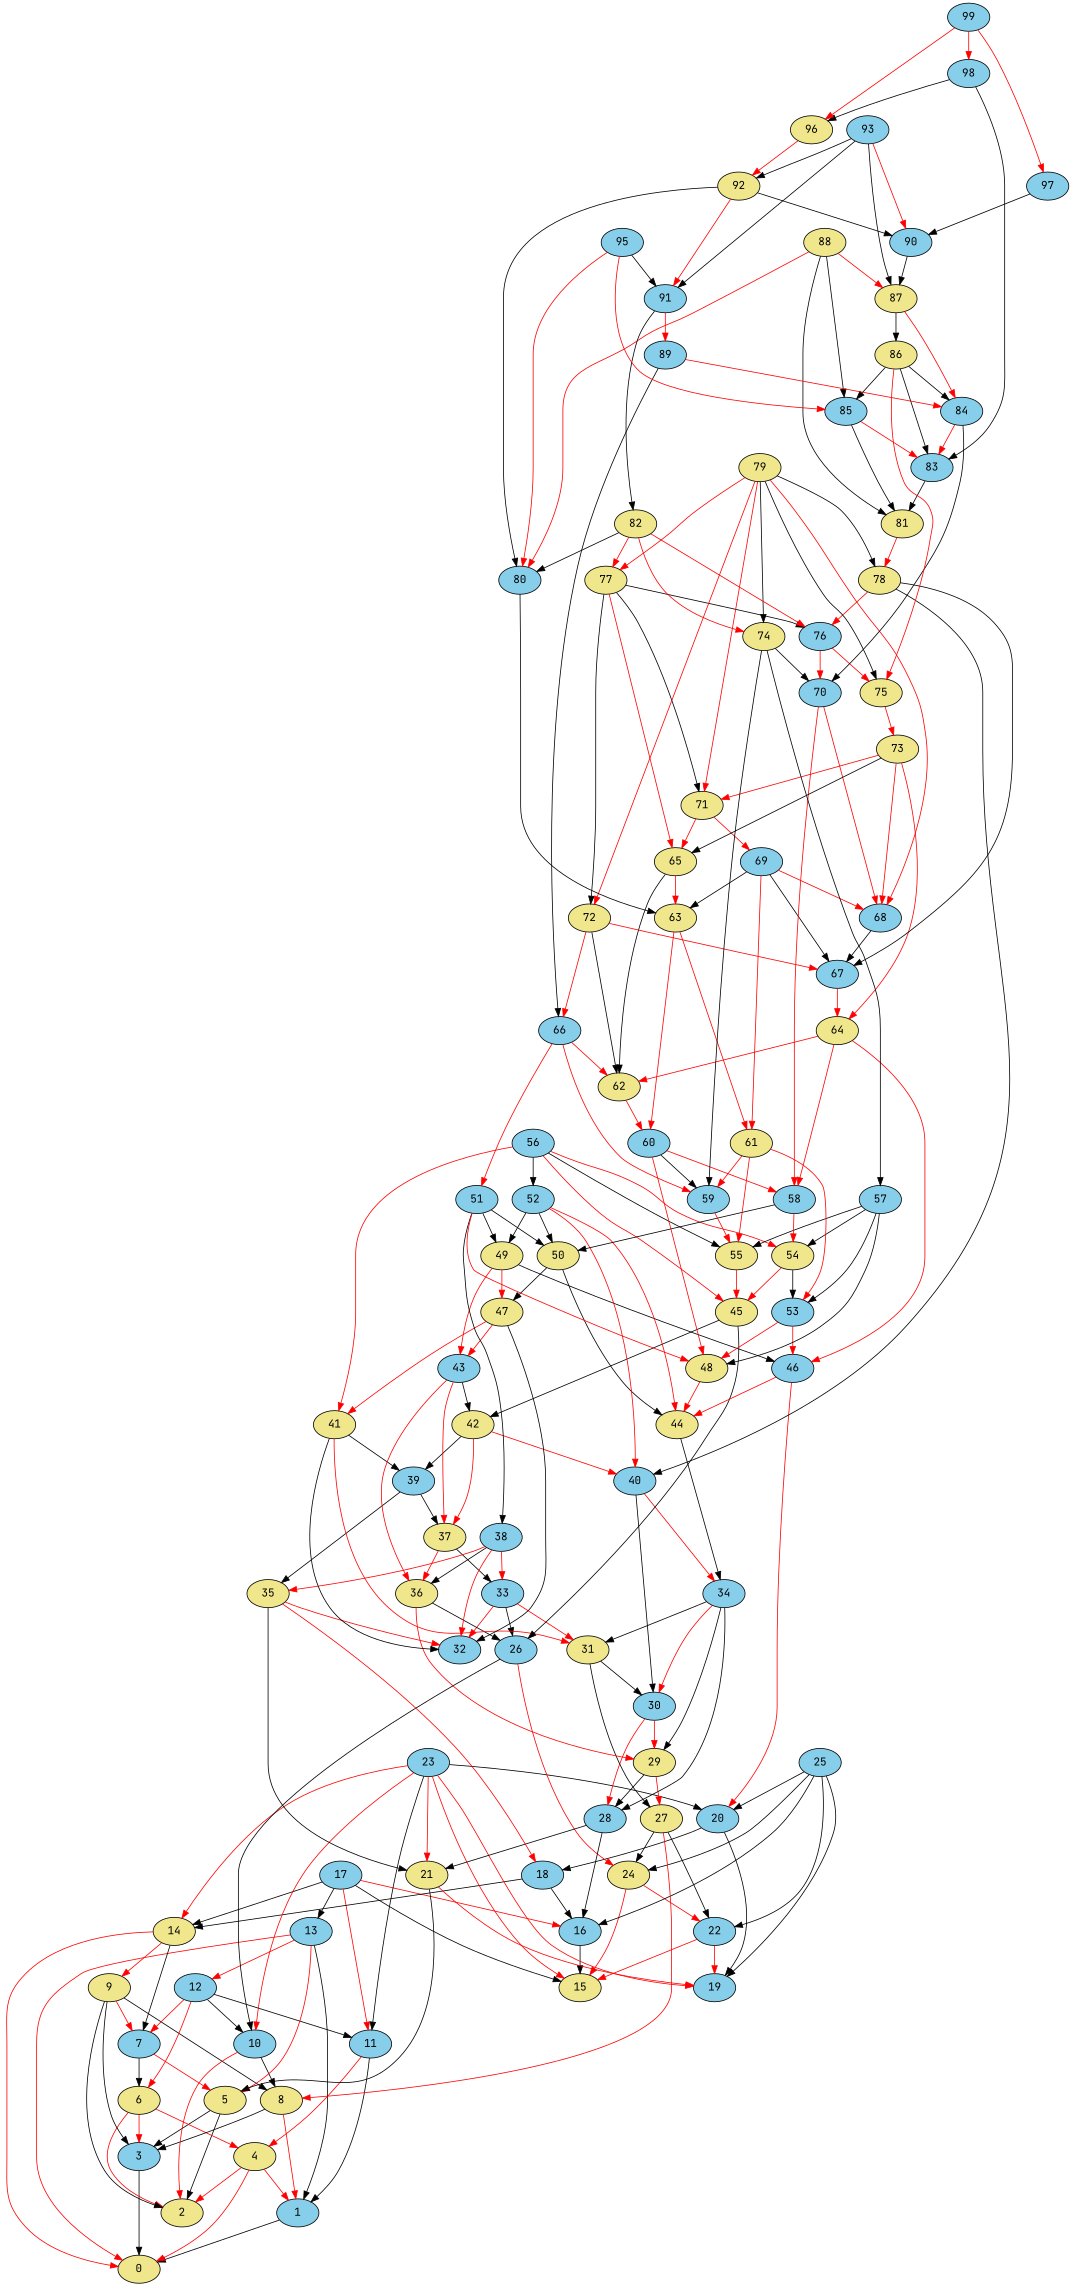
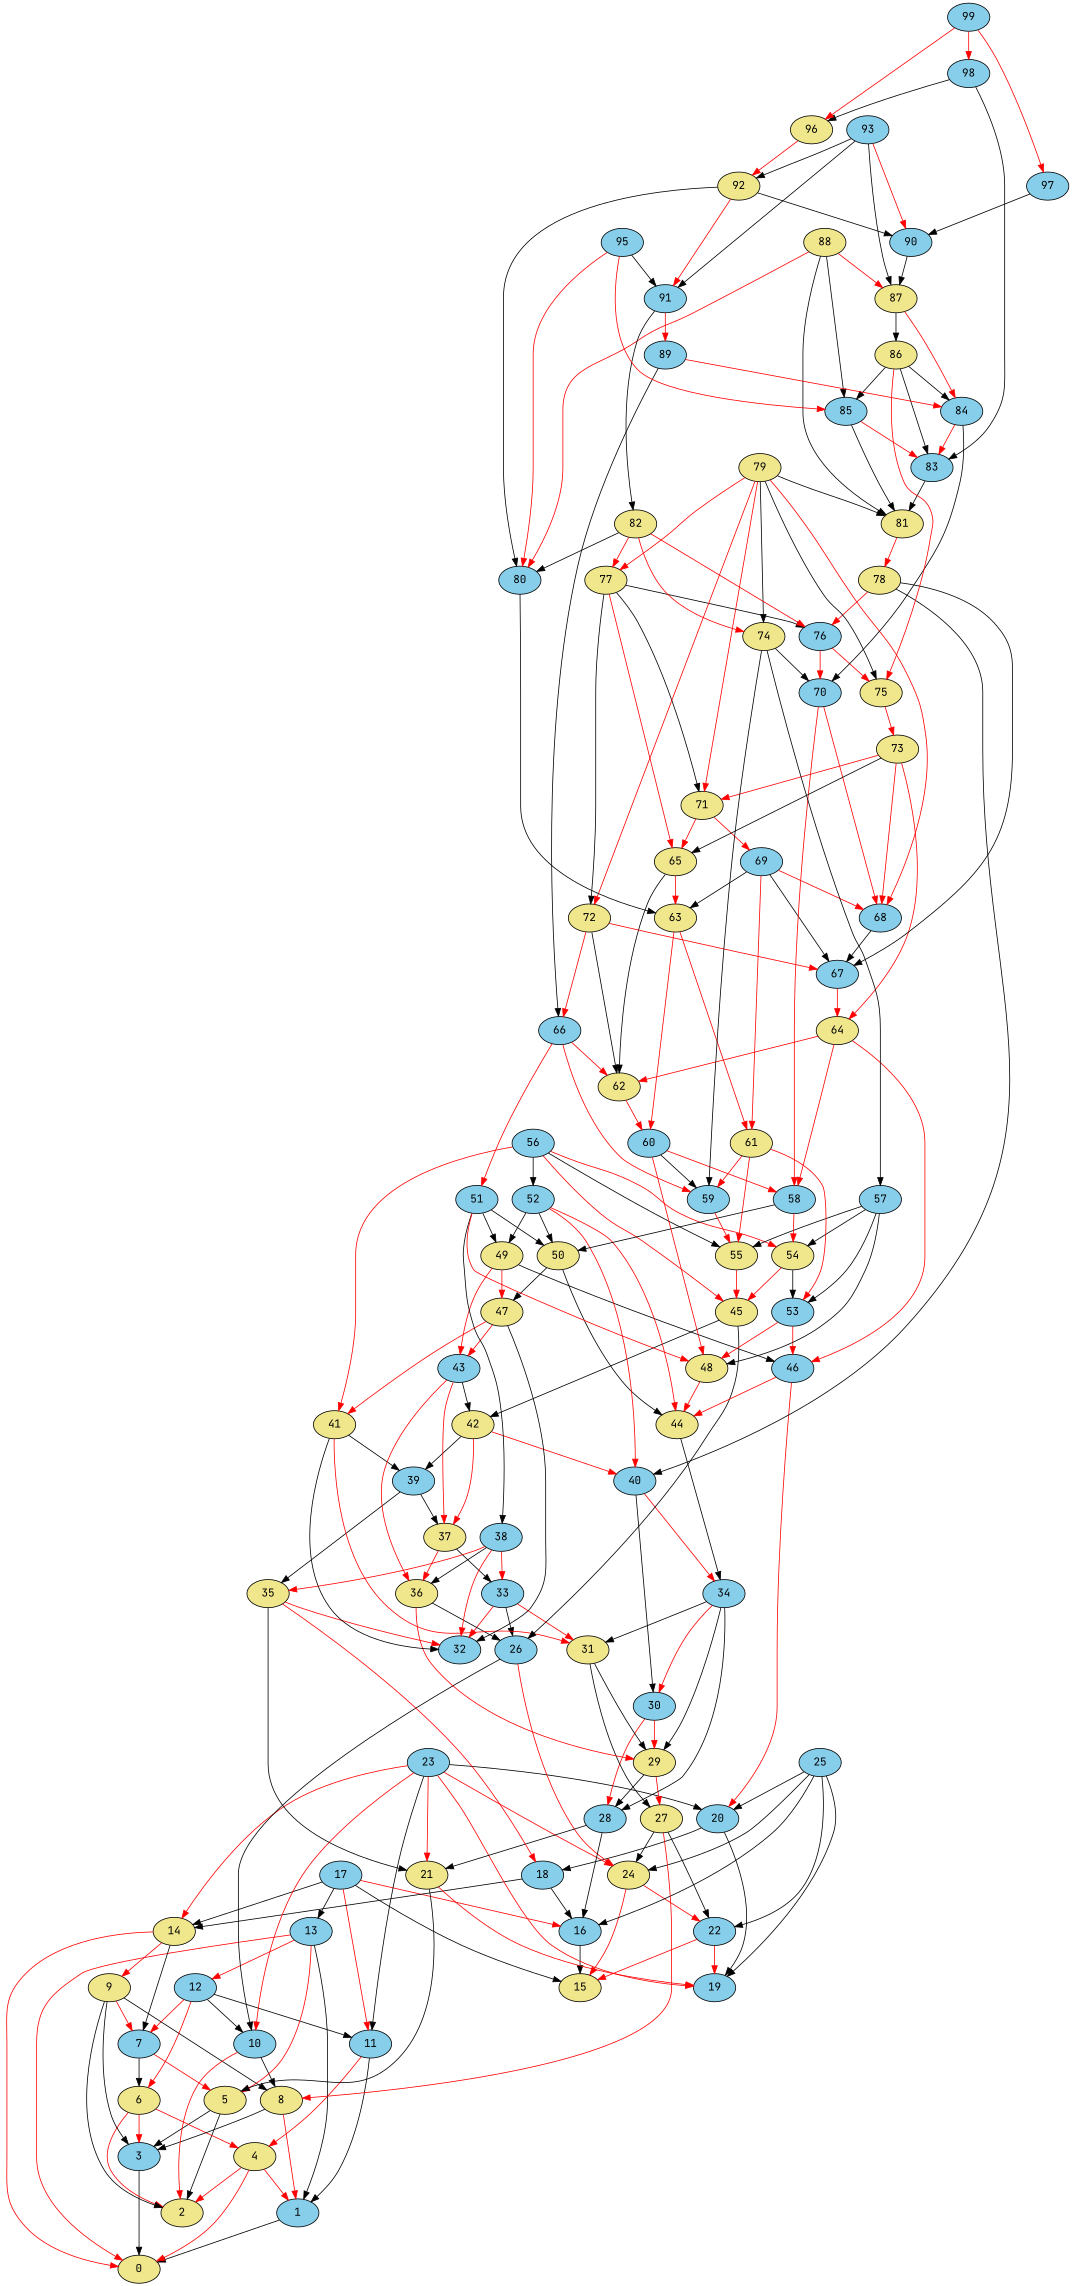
(835, 506) -> (827, 494)
(618, 1676) -> (617, 1704)
(476, 1881) -> (524, 1818)
